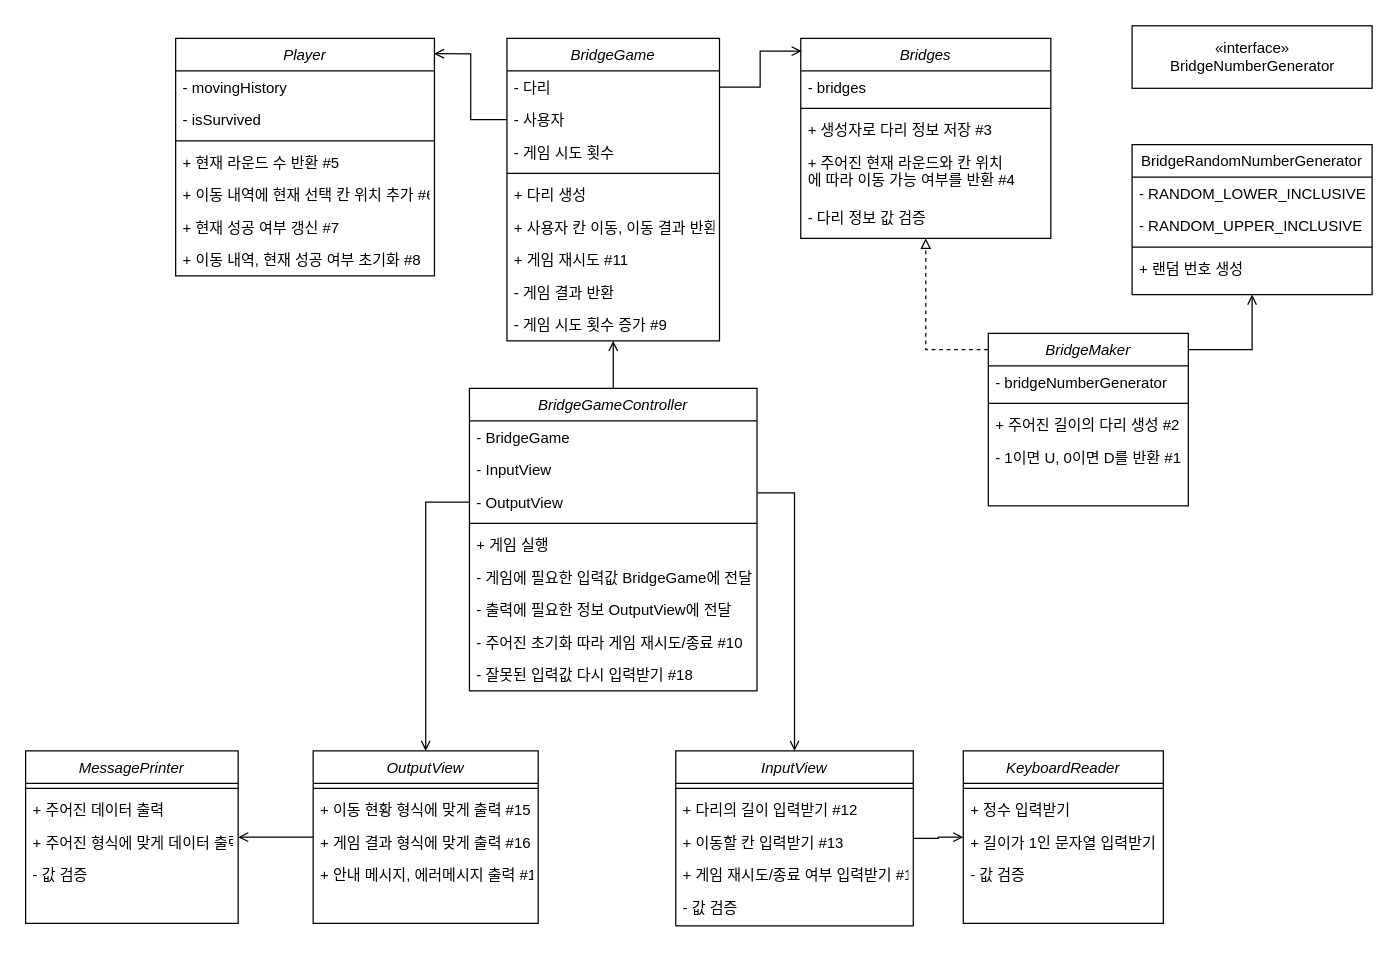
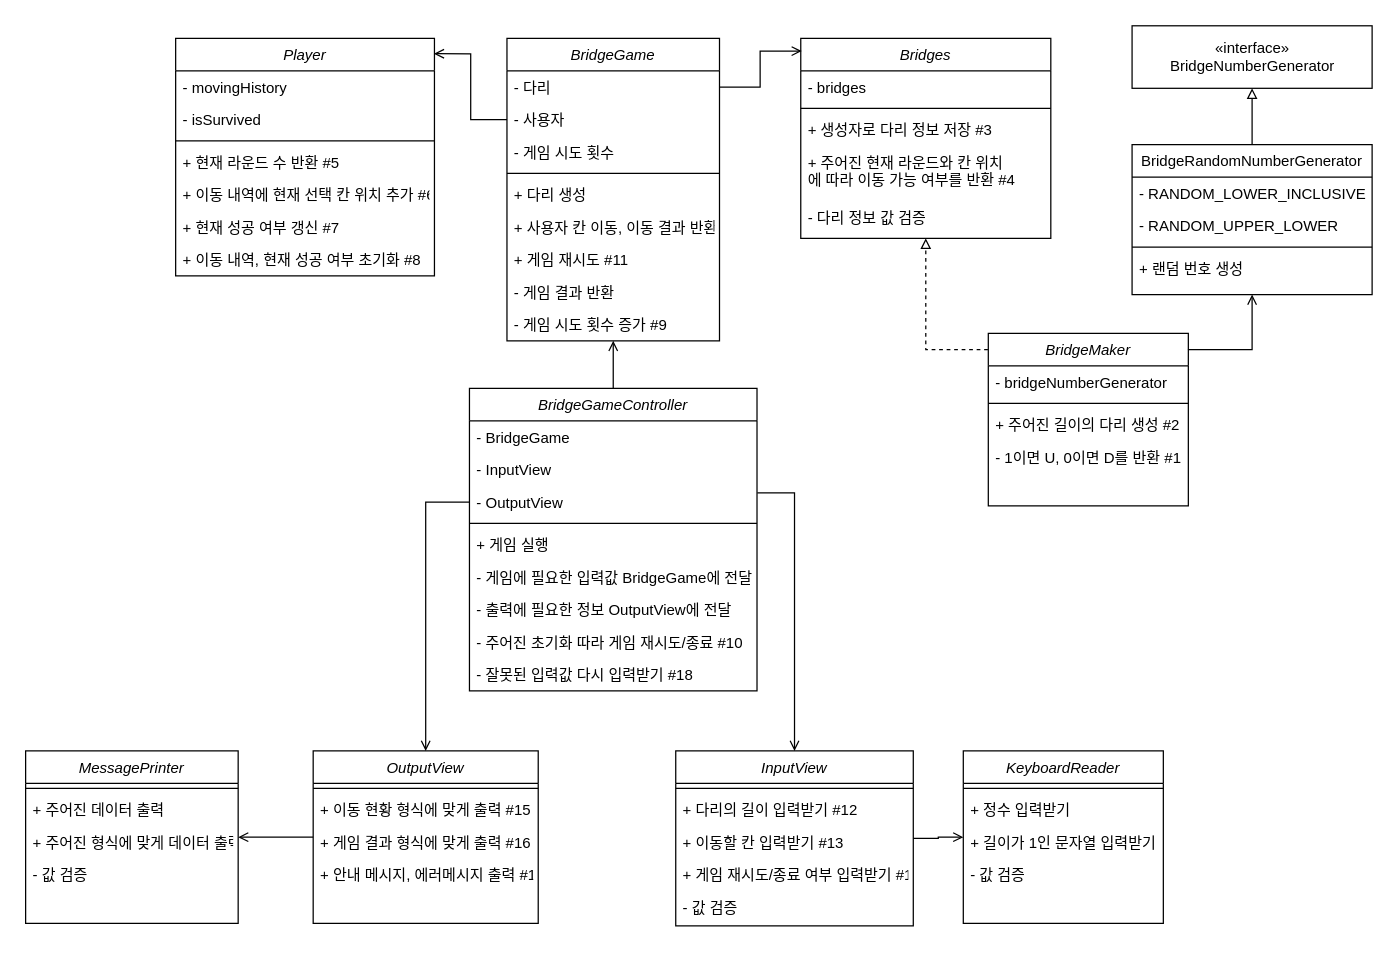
none -> (1252, 121)
(1238, 226) -> (1221, 226)
